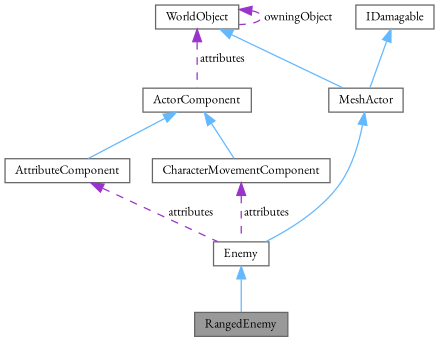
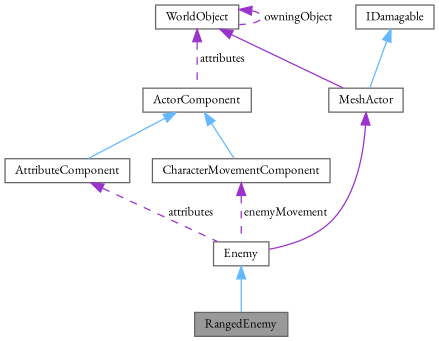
(287, 61) -> (287, 61)
(330, 196) -> (342, 208)
(265, 212) -> (285, 212)
